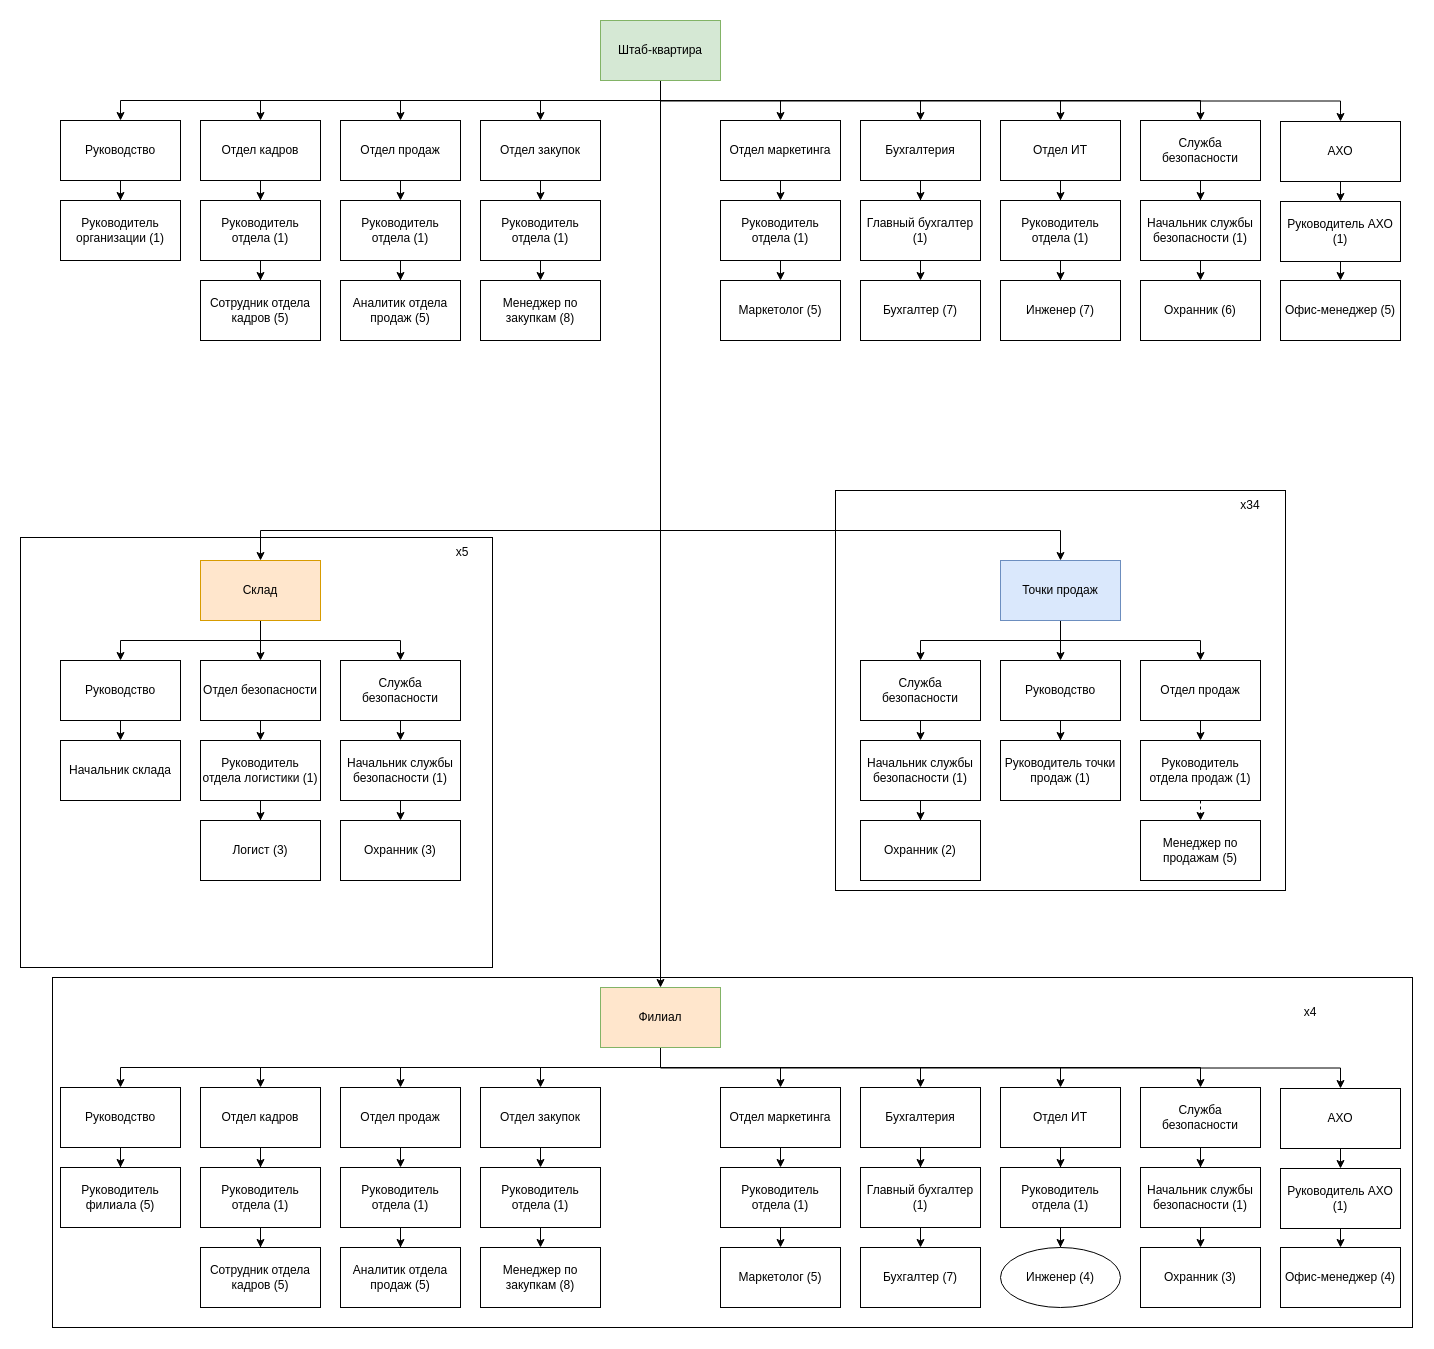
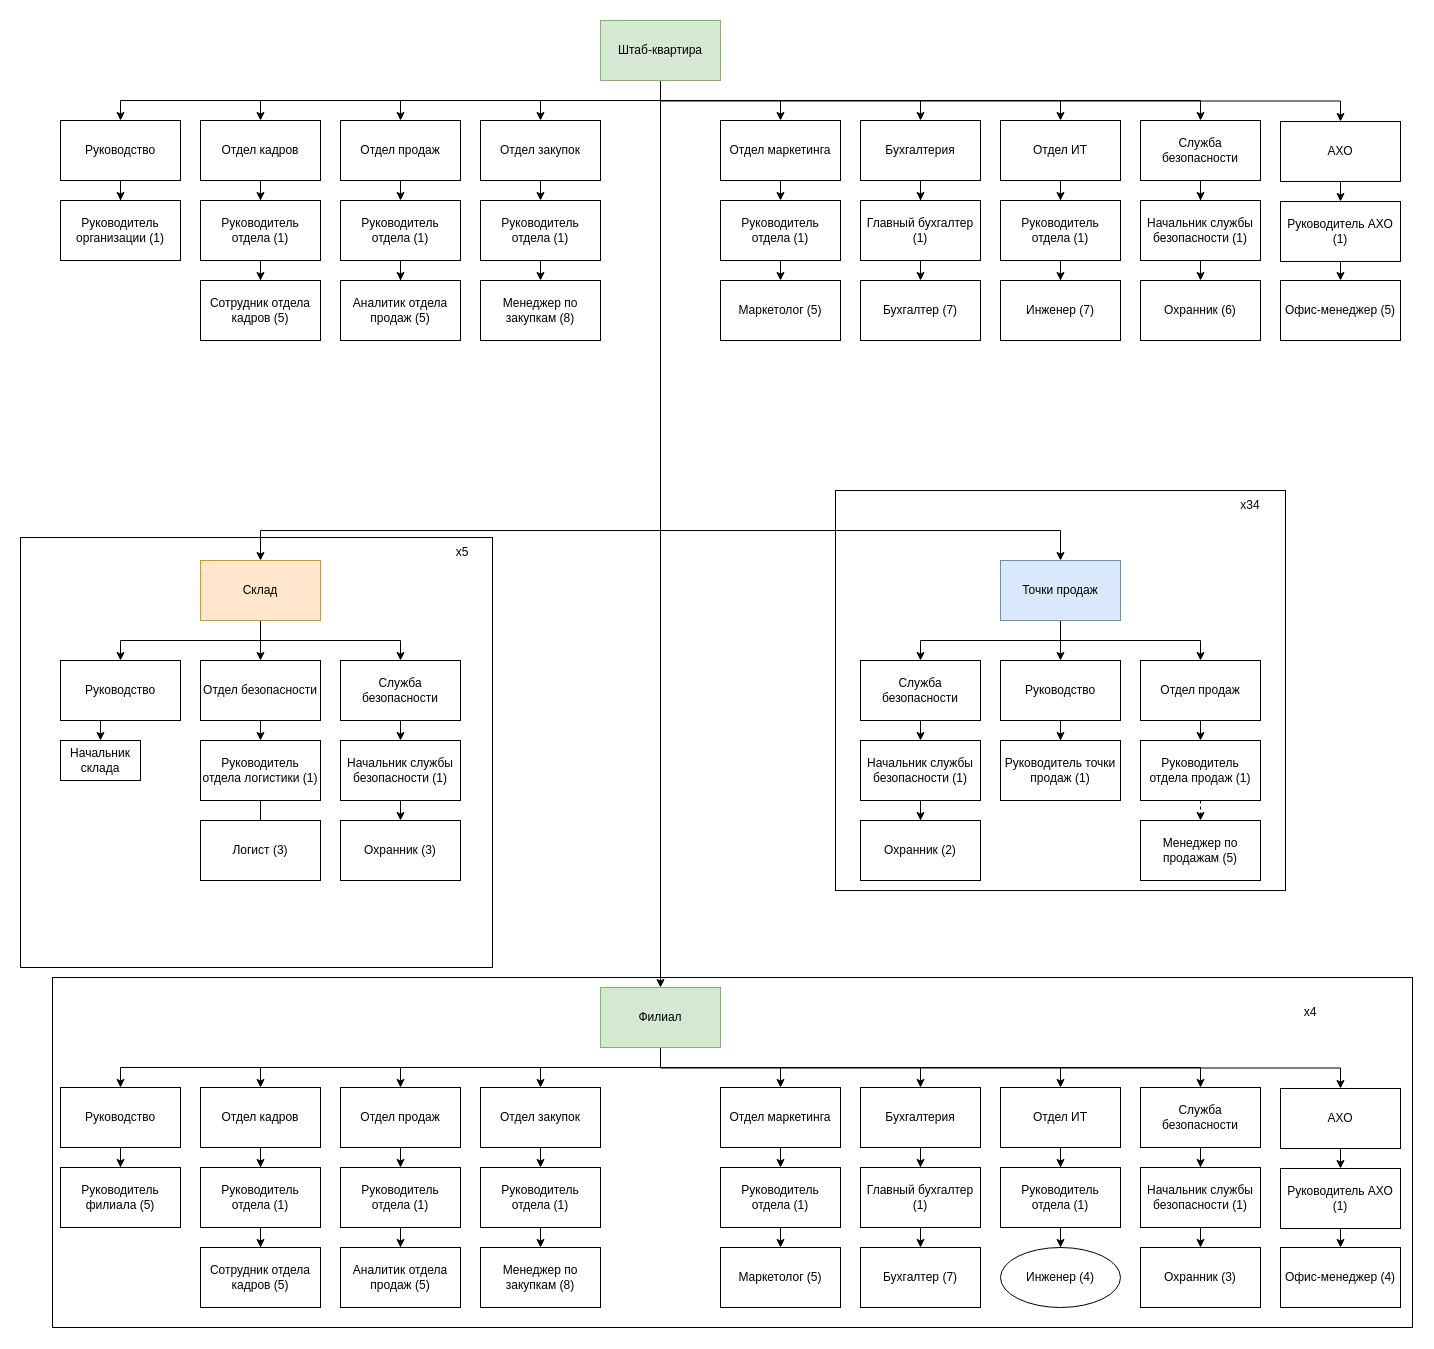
(121, 771) -> (101, 761)
(261, 812) -> (261, 815)
(661, 1018) -> (661, 1018)
